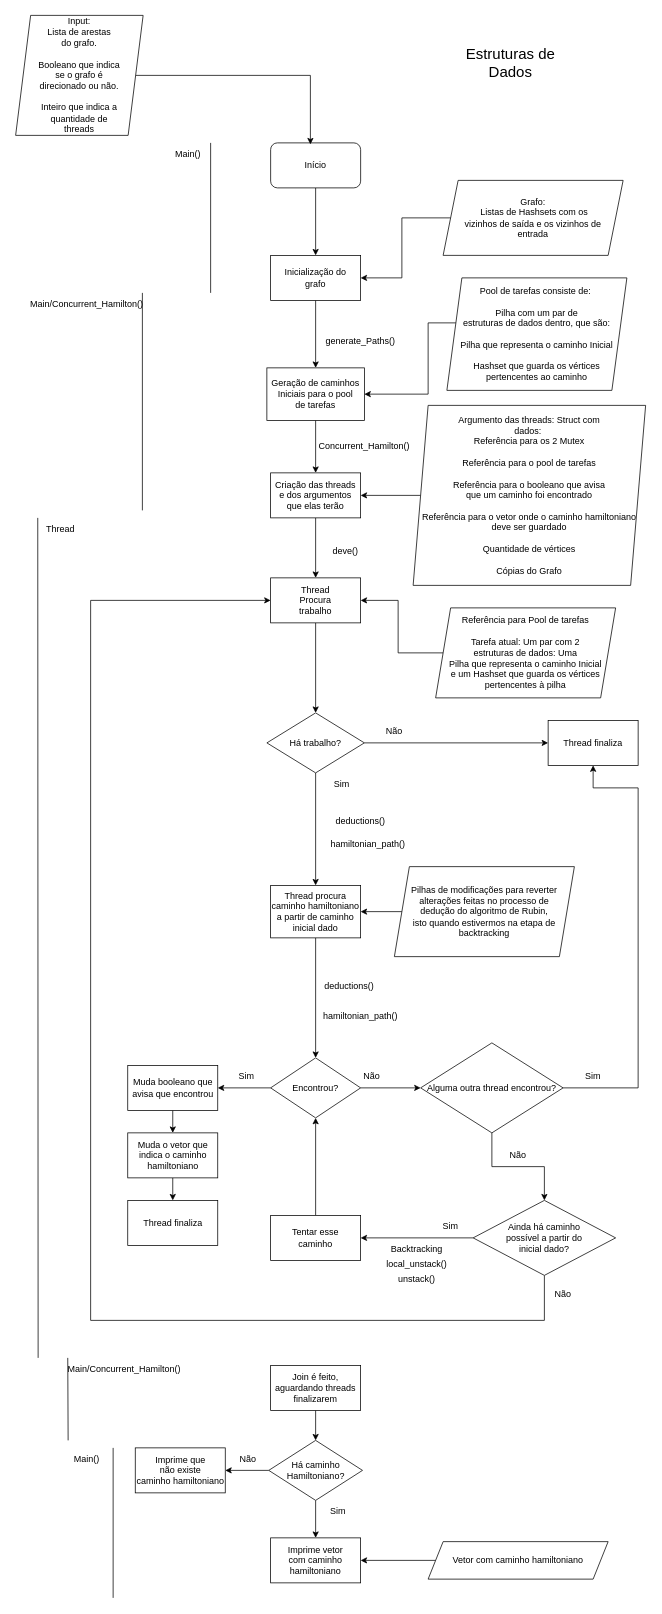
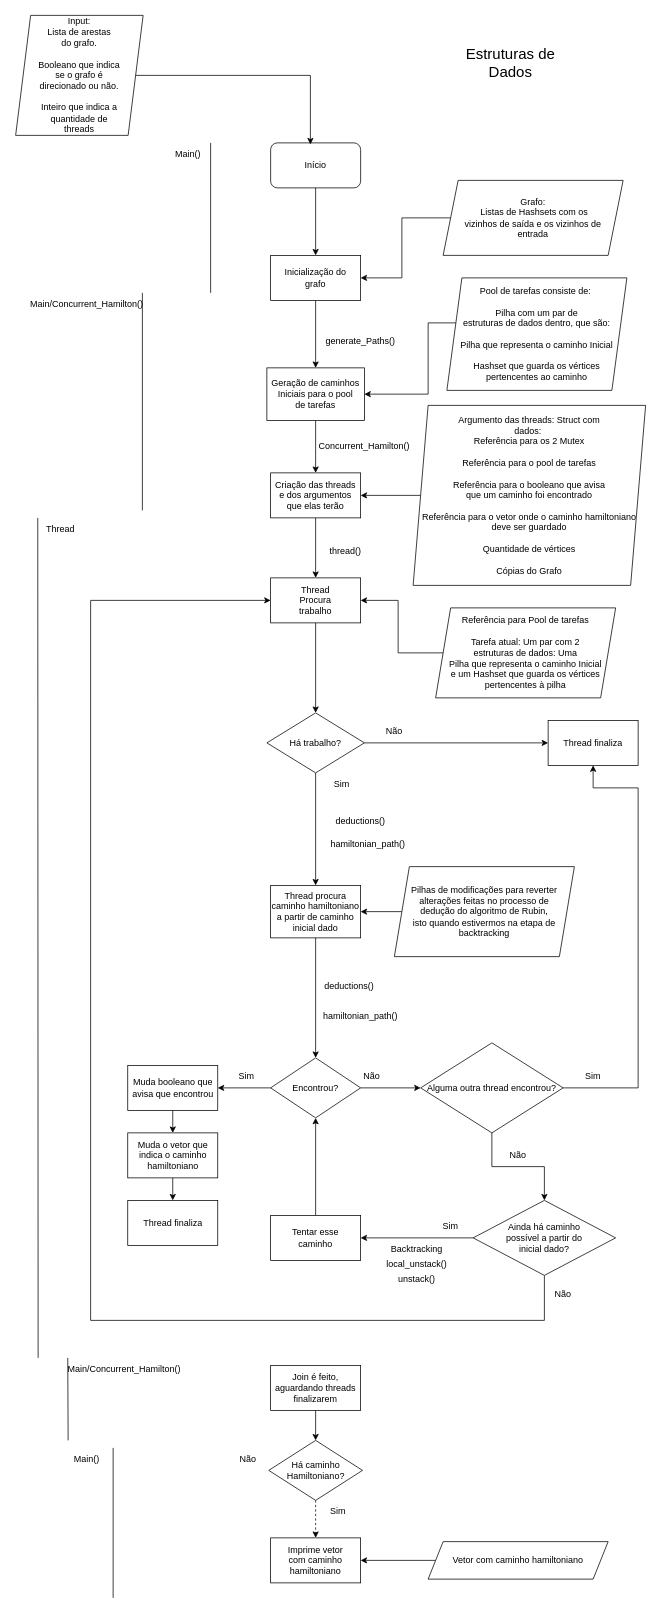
(345, 552) -> (345, 552)
(180, 1470) -> none
(249, 1470) -> none
(315, 1517) -> (315, 1517)
